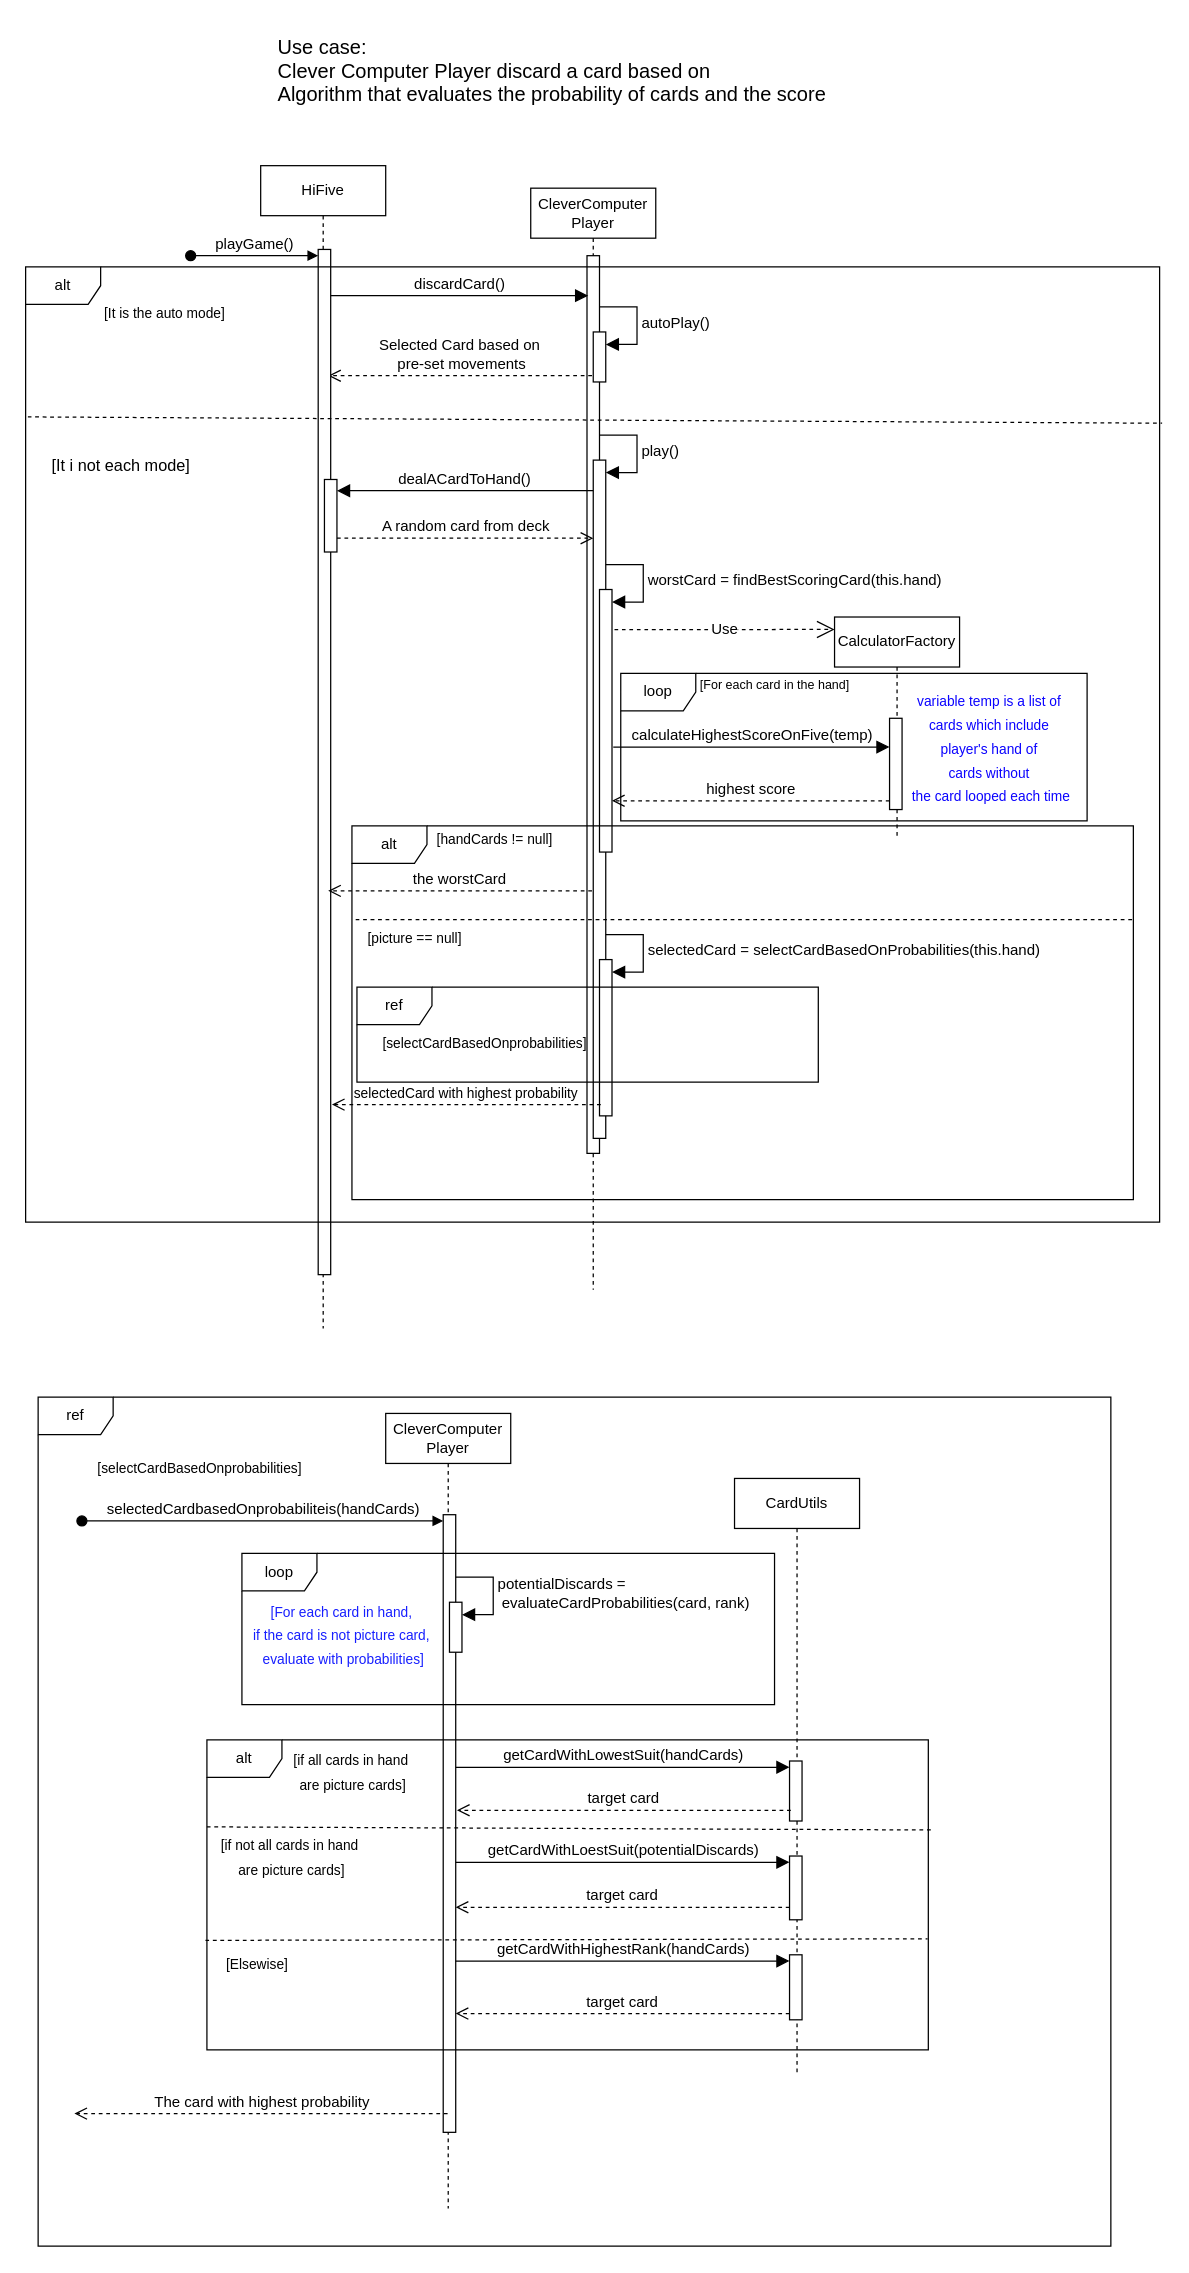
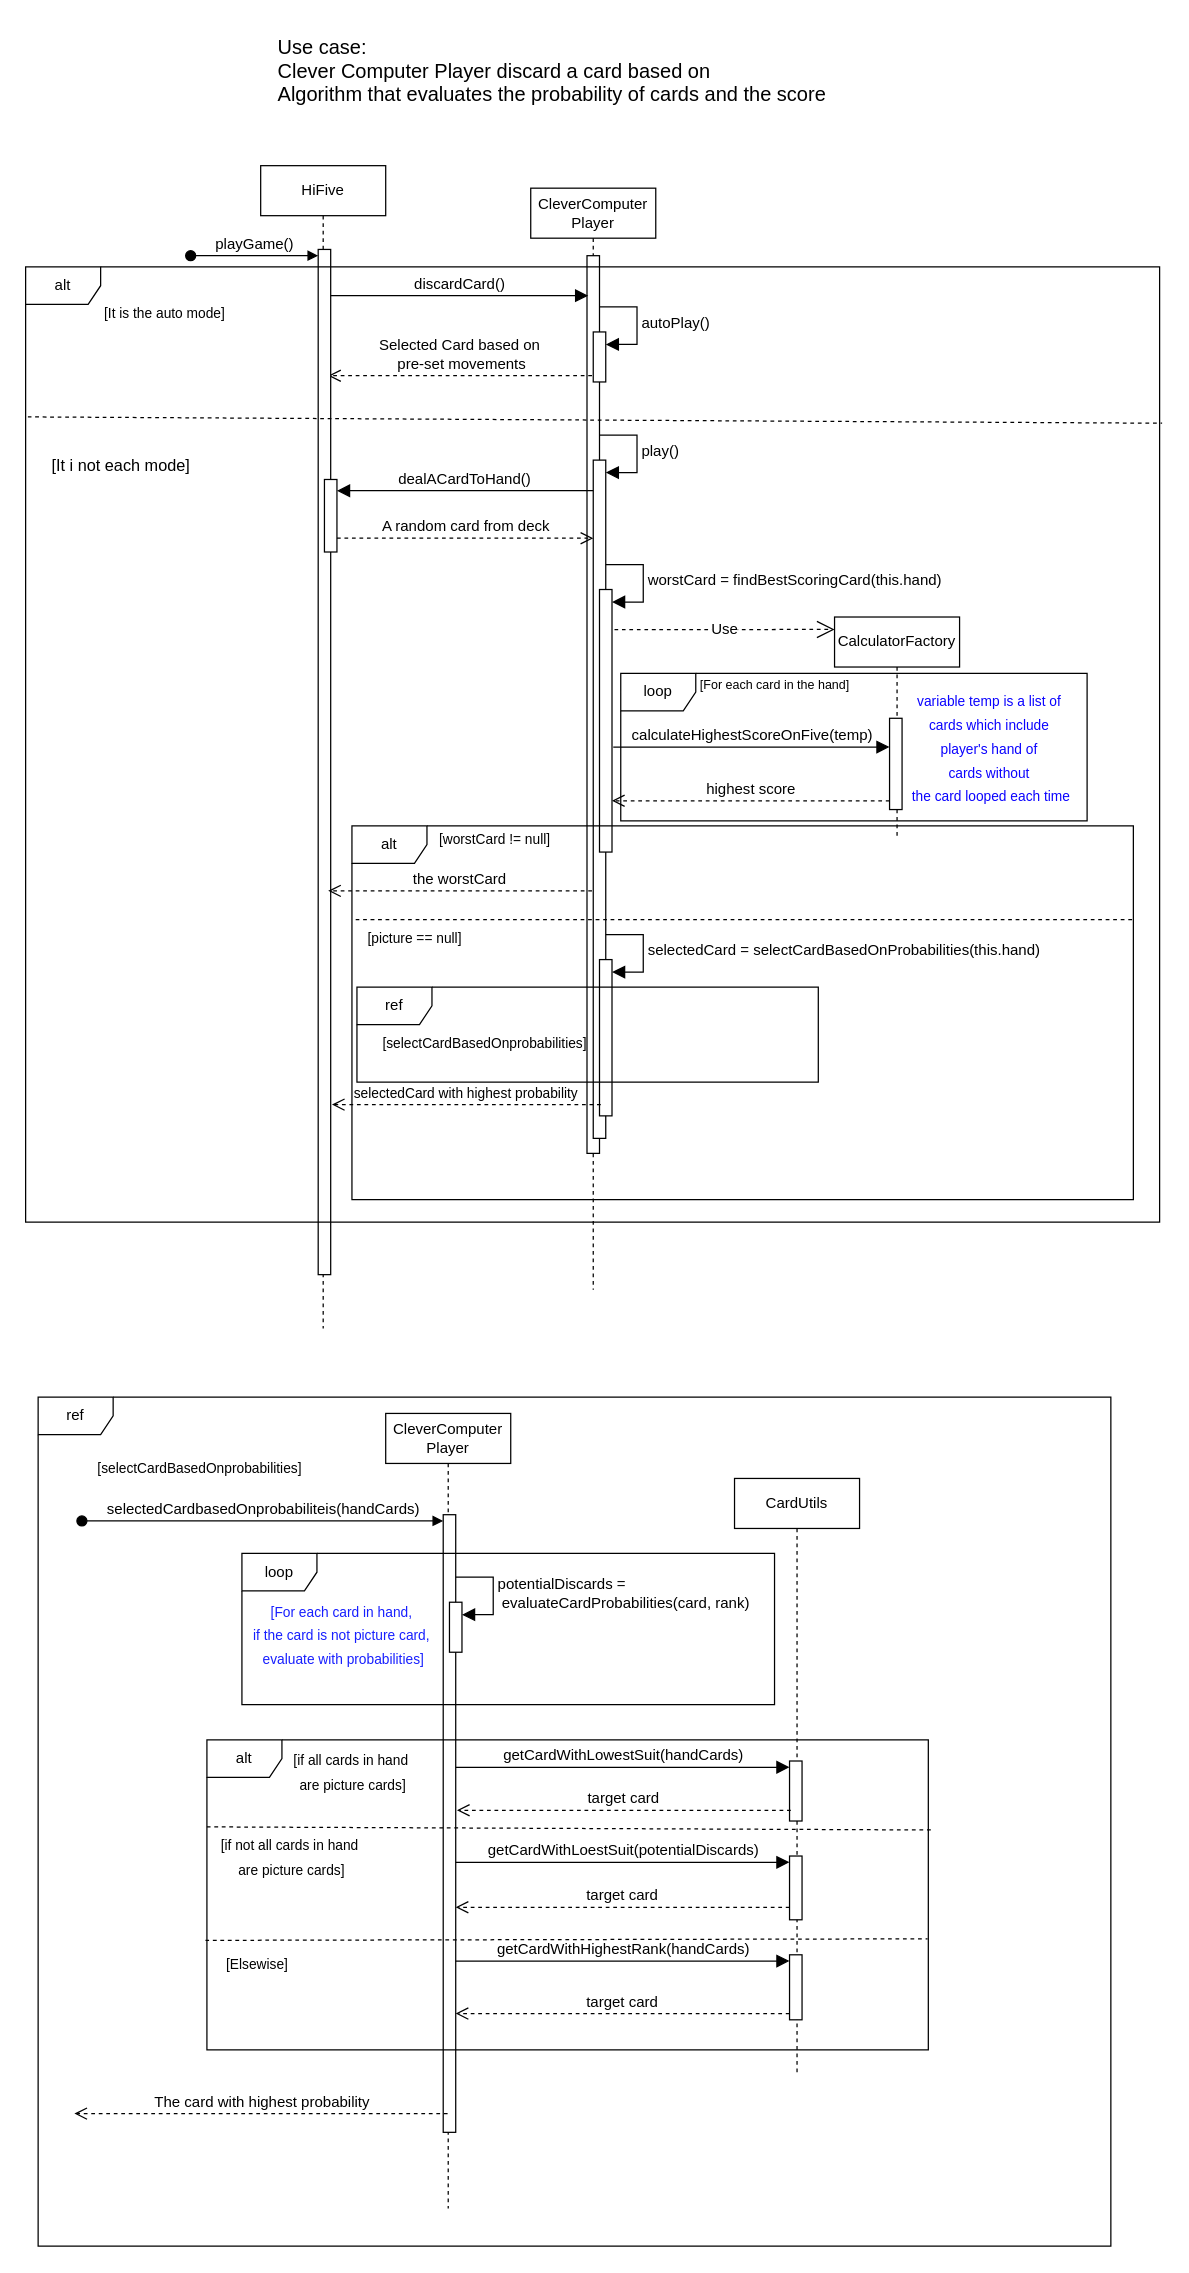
(495, 837) -> (495, 837)
